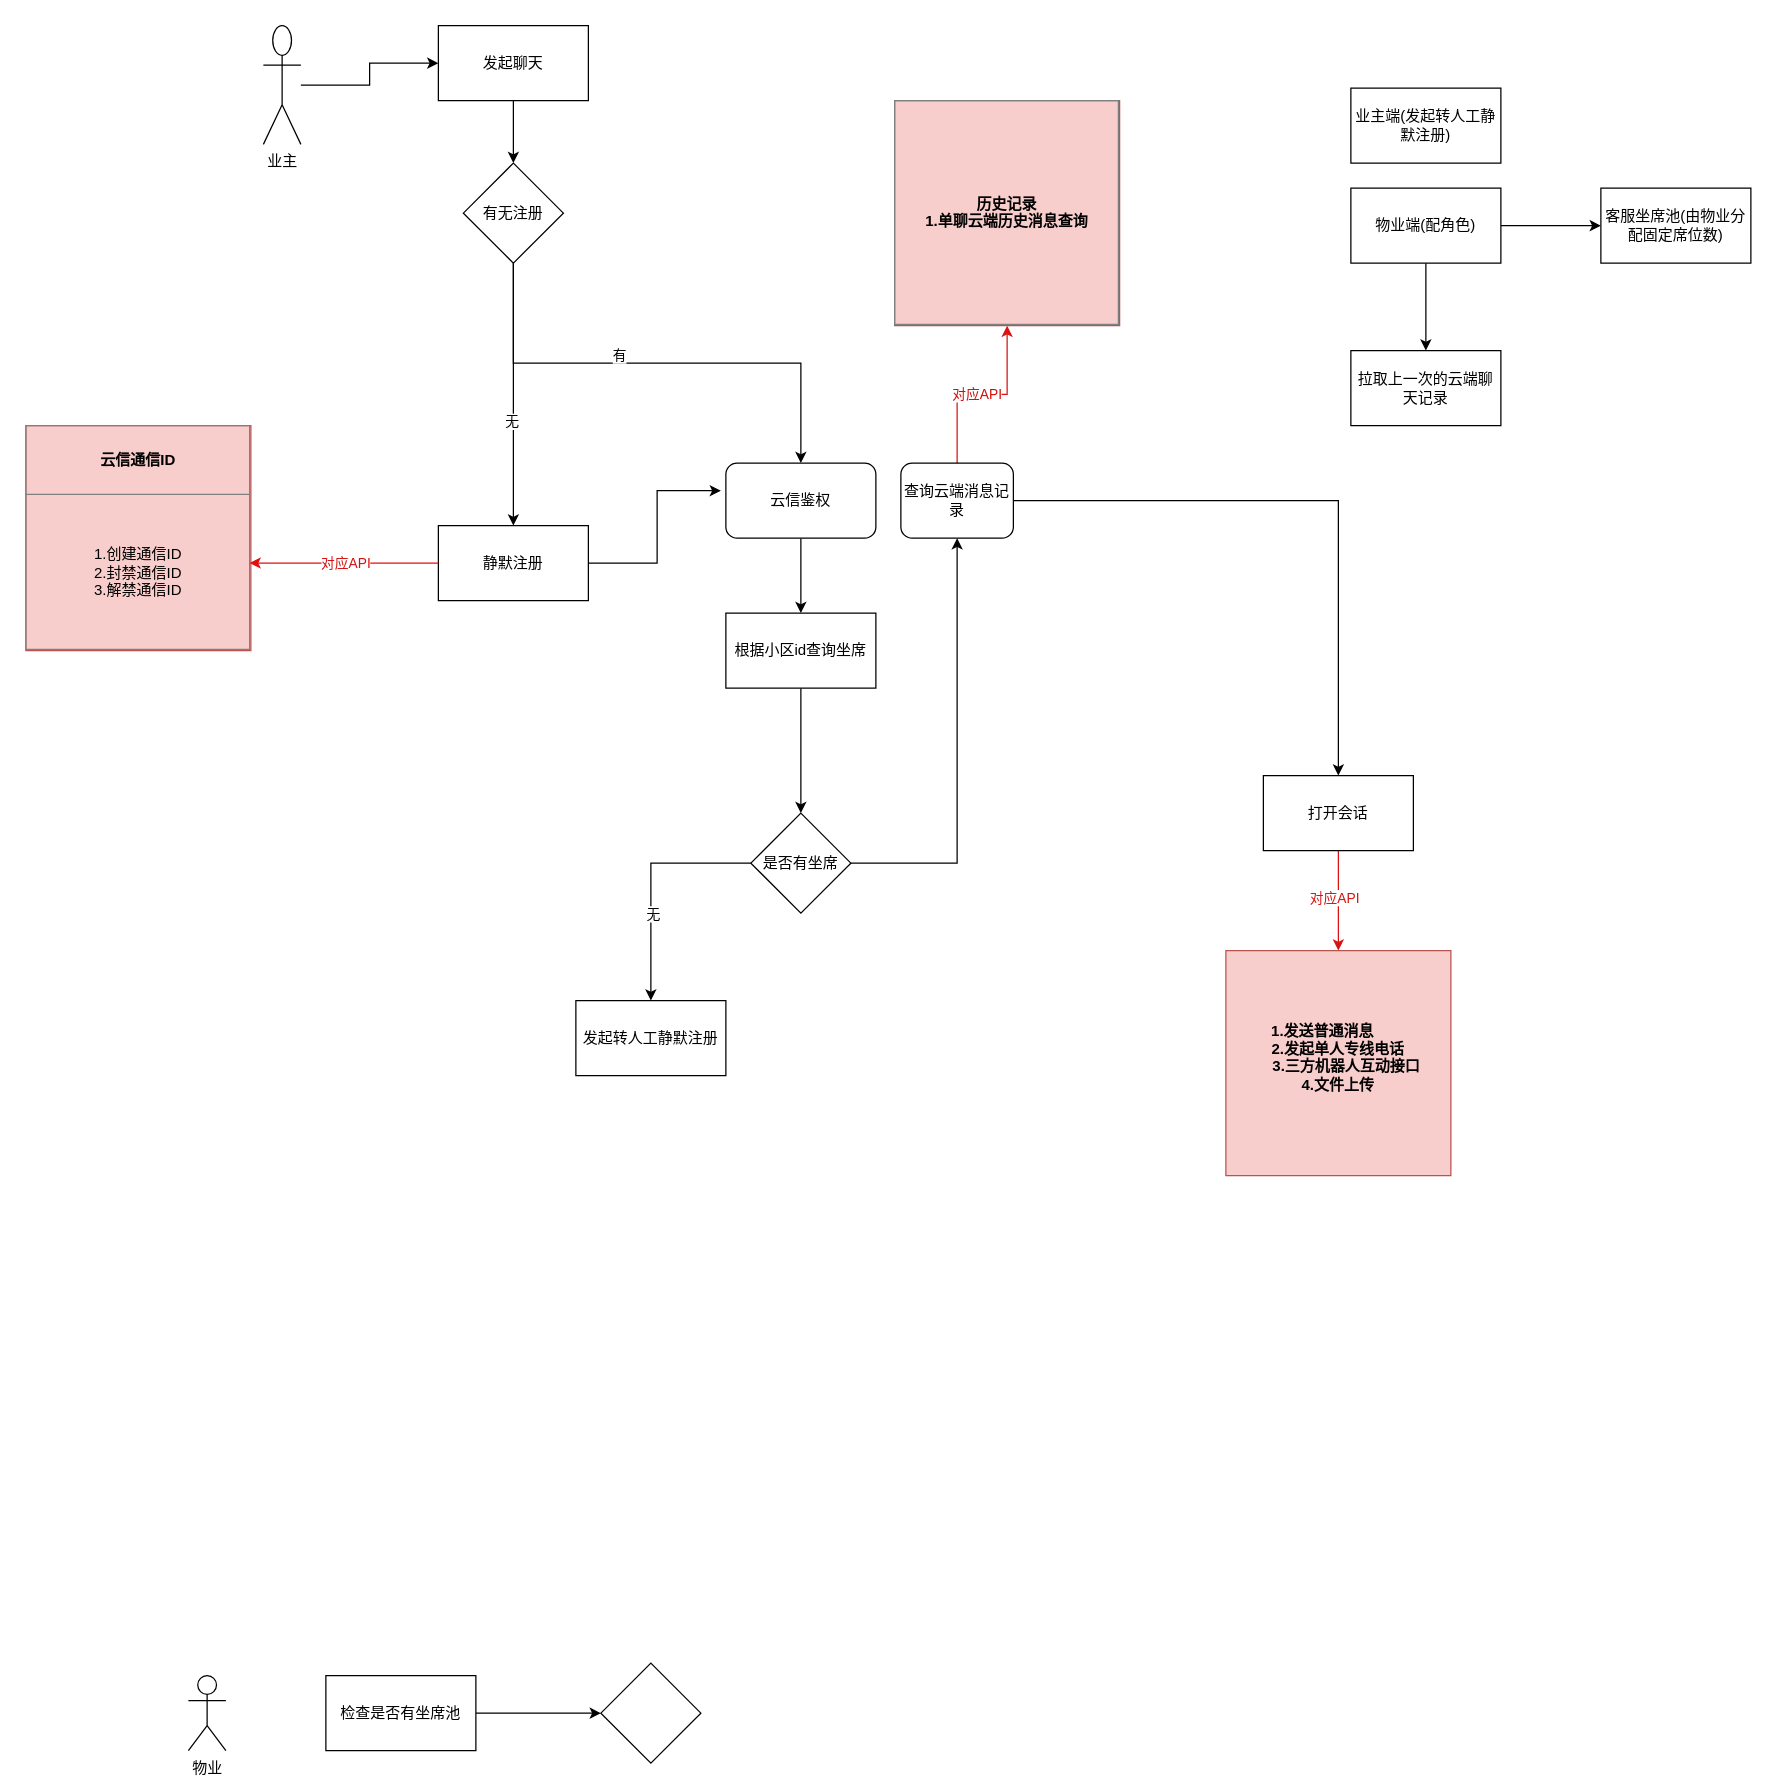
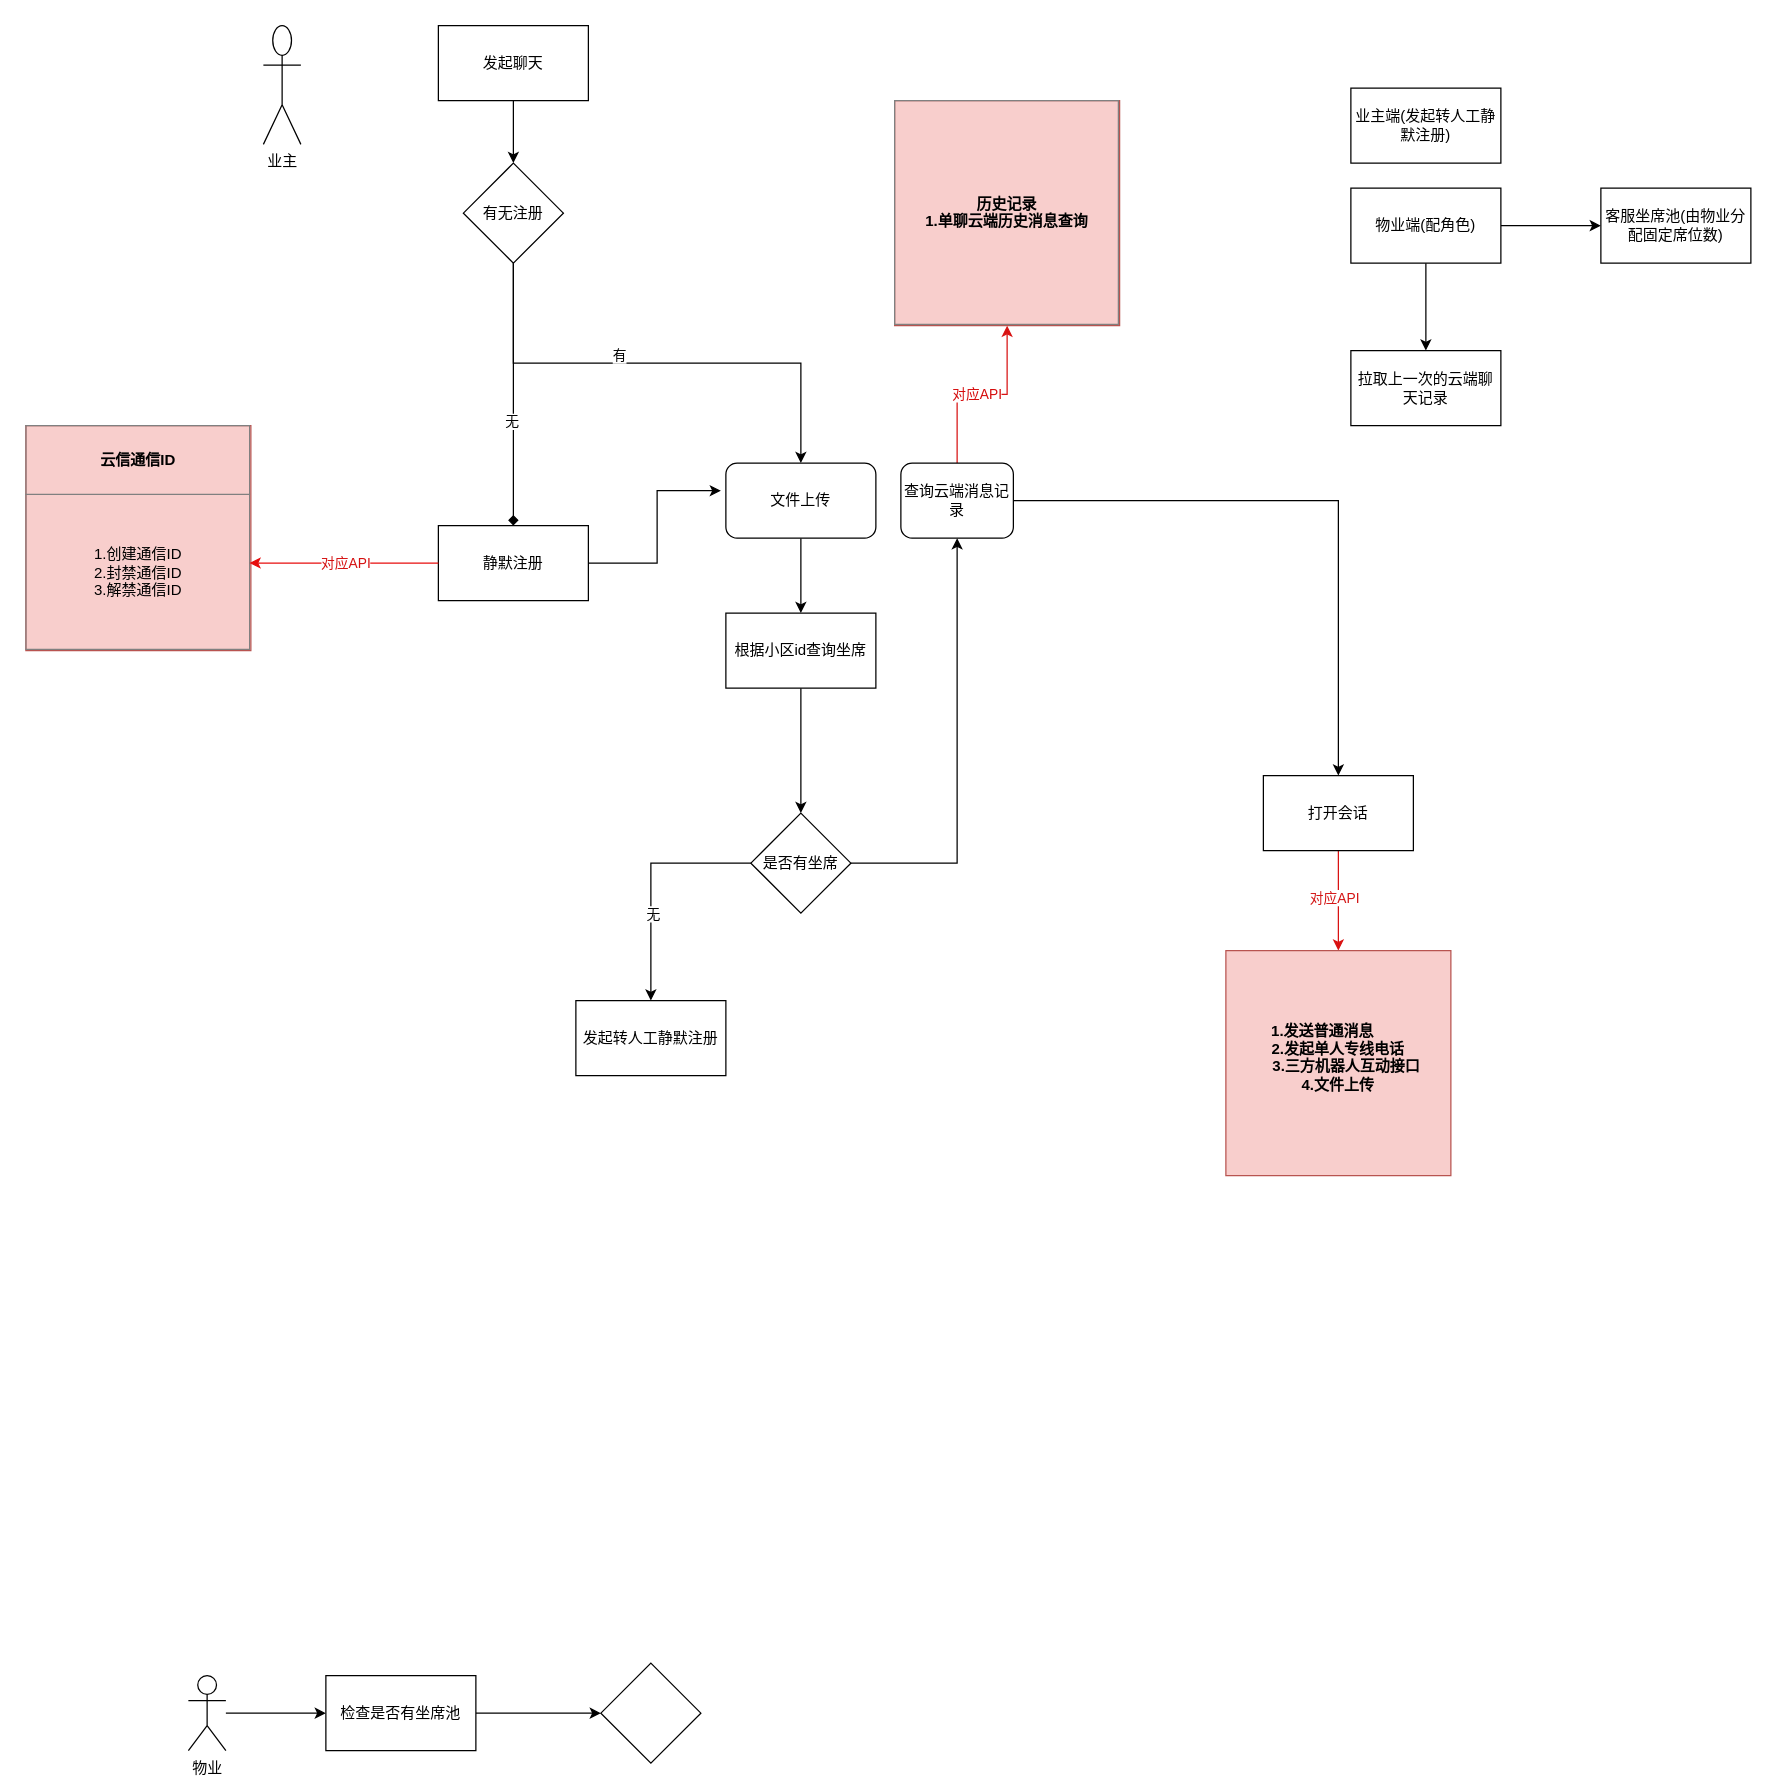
(369, 79) -> none
(801, 501) -> (801, 501)
(513, 516) -> (513, 515)
none -> (272, 1713)
